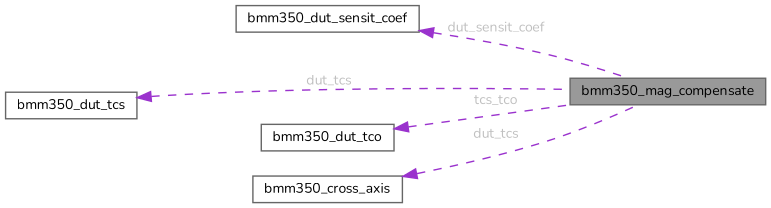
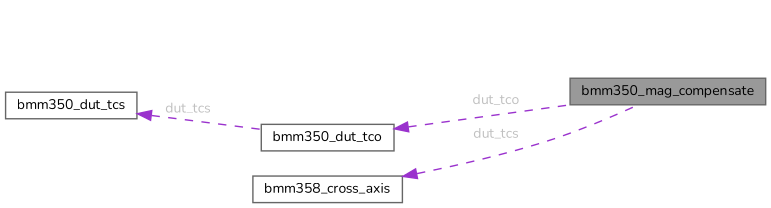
(328, 19) -> none
(360, 89) -> (206, 122)
(495, 101) -> (495, 101)
(328, 189) -> (328, 189)
